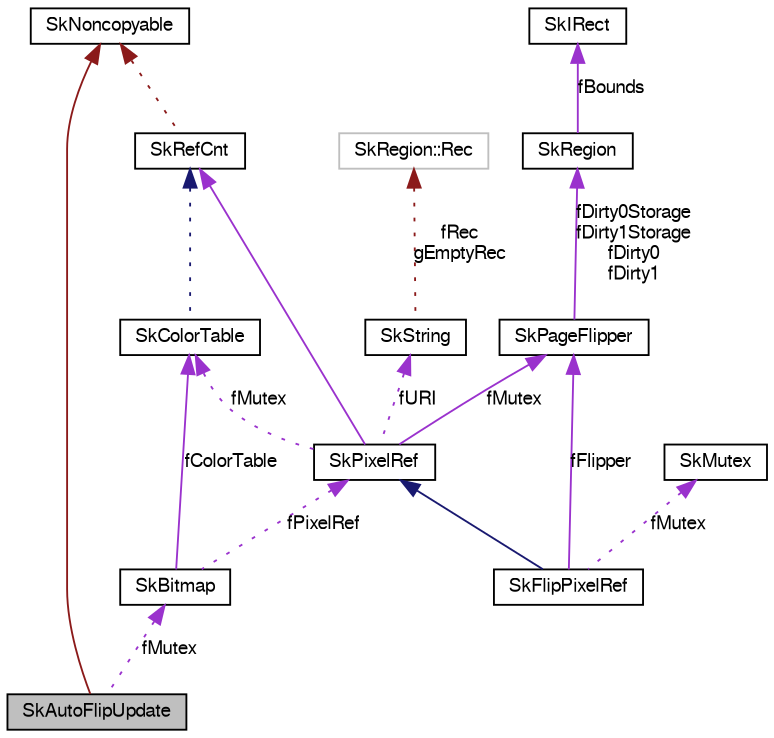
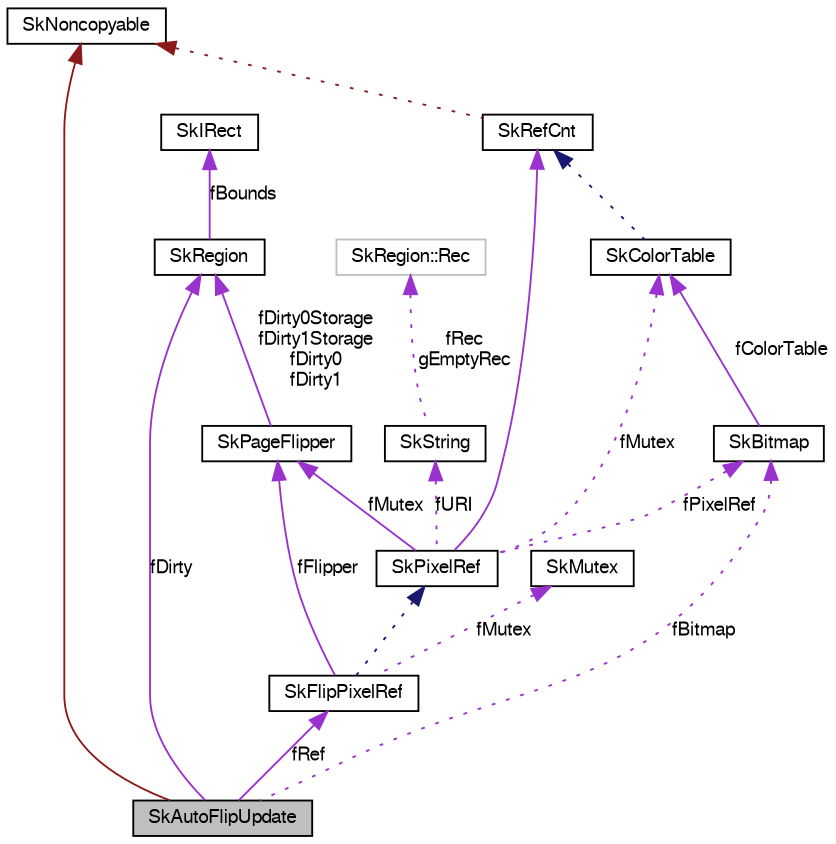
(415, 254) -> (414, 361)
(267, 530) -> (617, 524)
(480, 530) -> (385, 638)
none -> (150, 551)
(170, 650) -> (704, 631)
none -> (276, 763)
